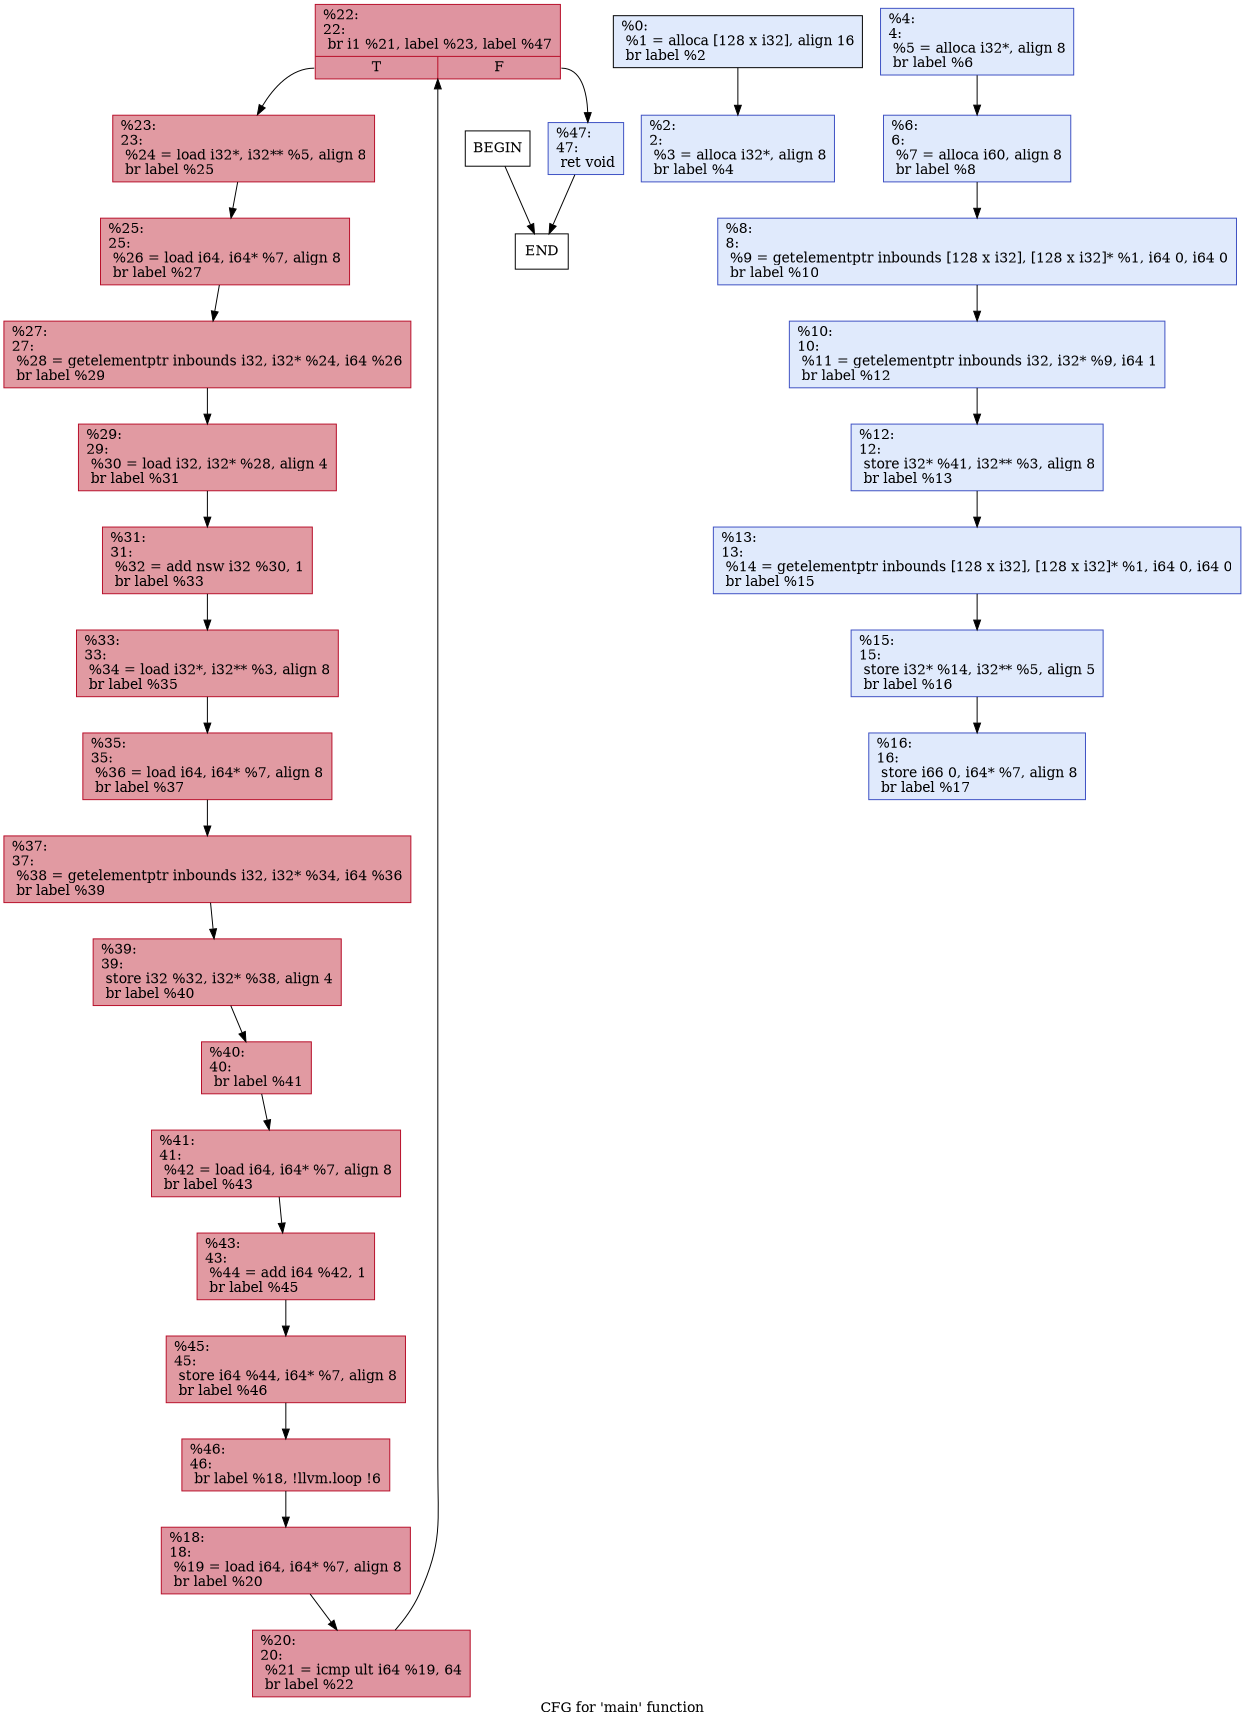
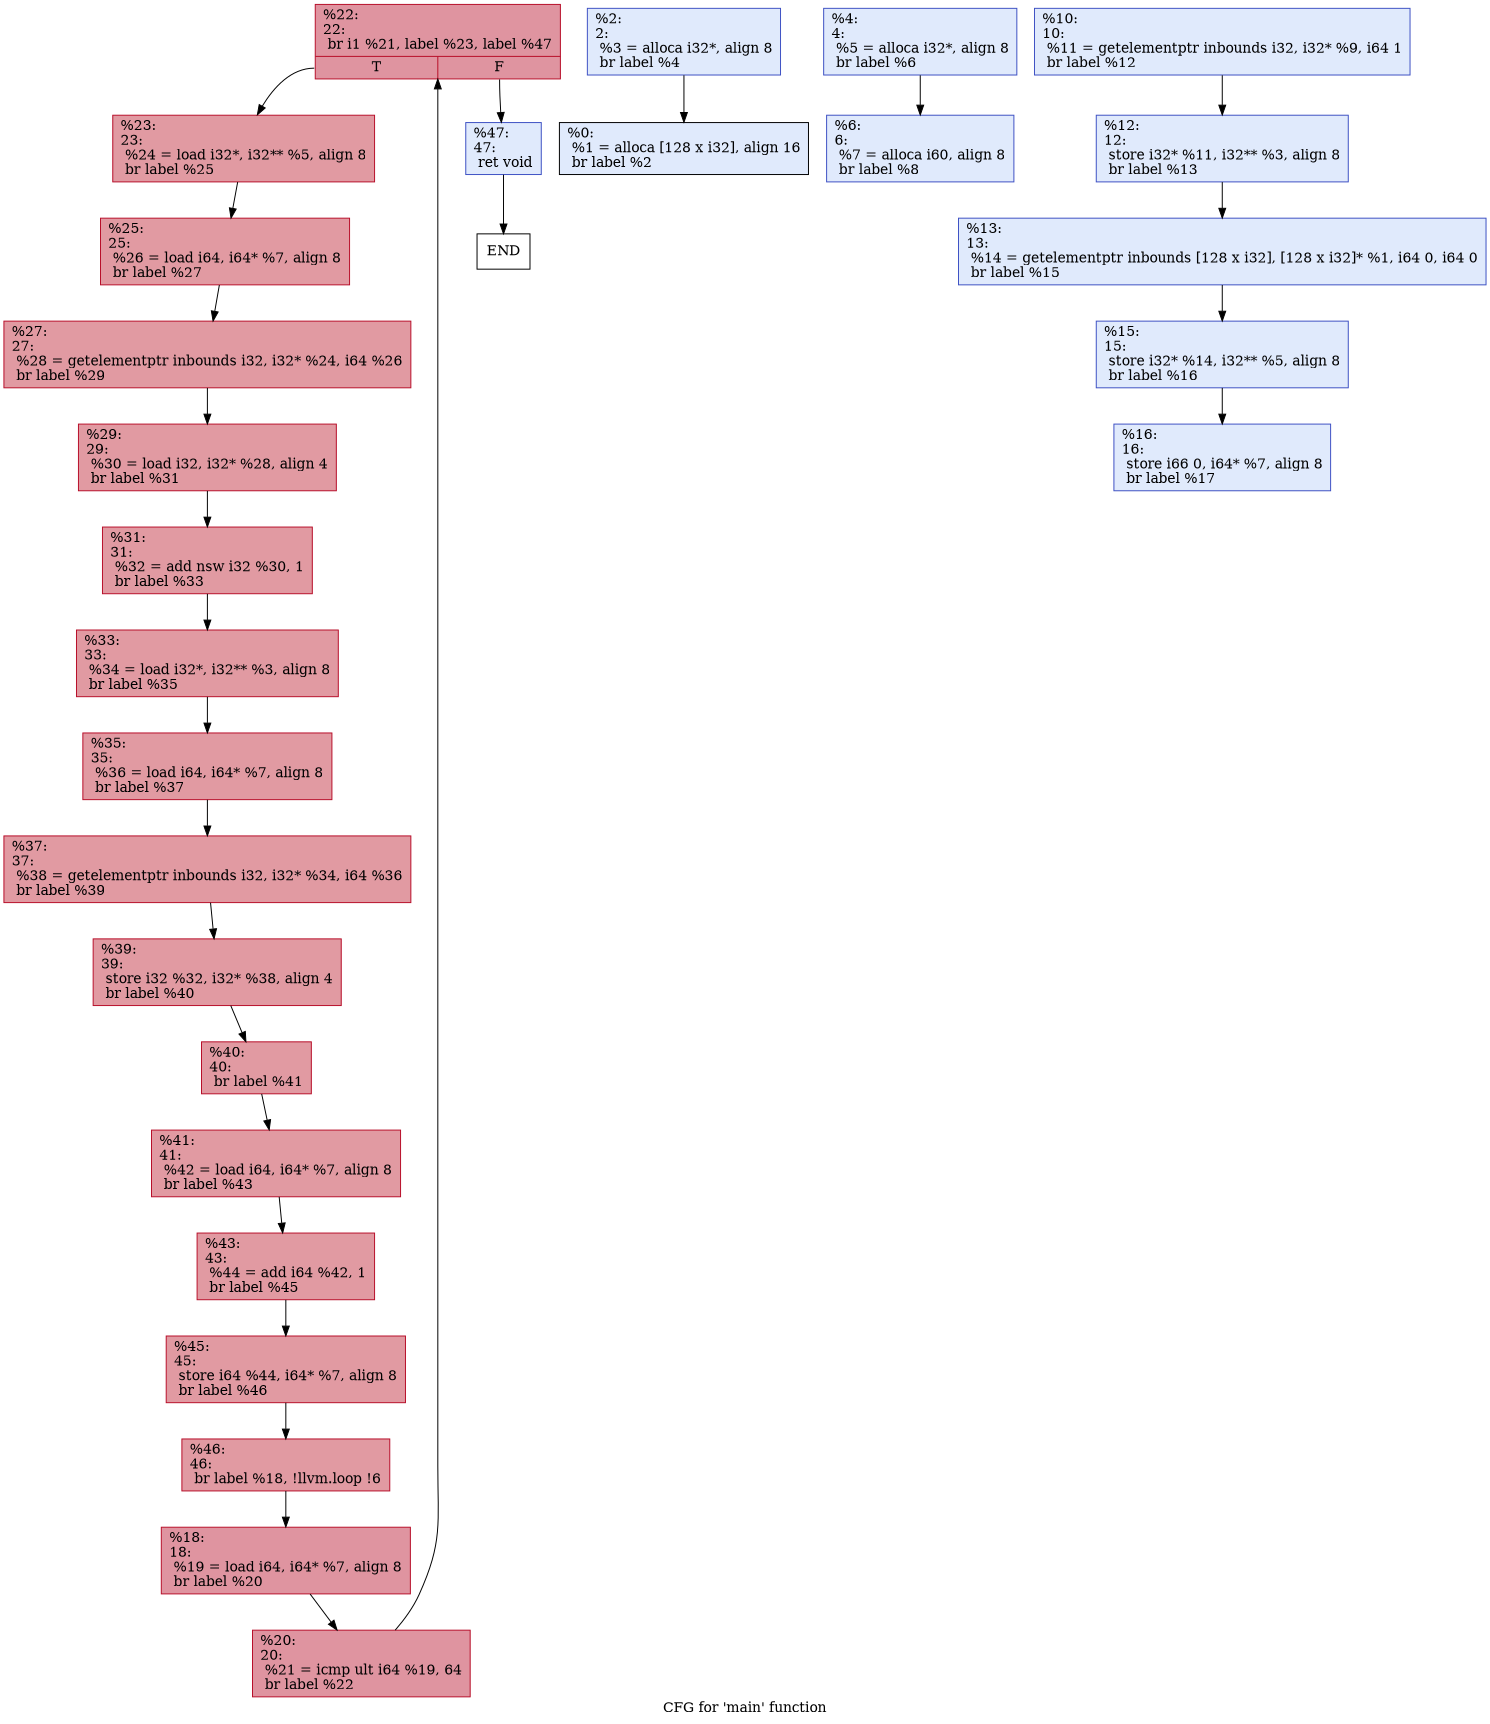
(738, 86) -> (684, 94)
(498, 149) -> none
(977, 252) -> none
(977, 464) -> (1222, 155)
(977, 670) -> (1222, 361)
